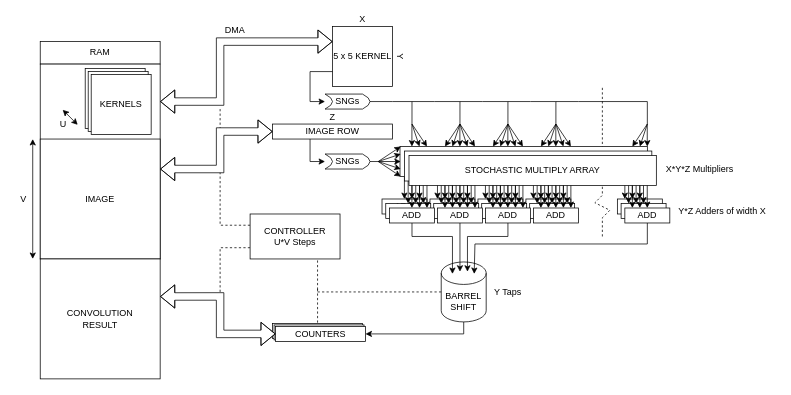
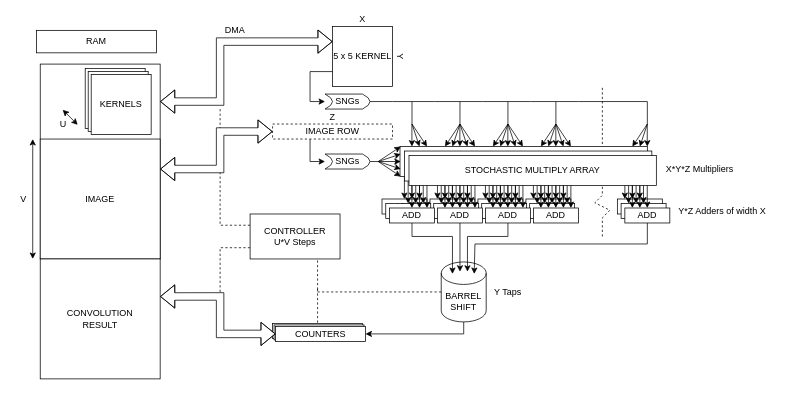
(100, 53) -> (96, 42)
(333, 132) -> (333, 132)
